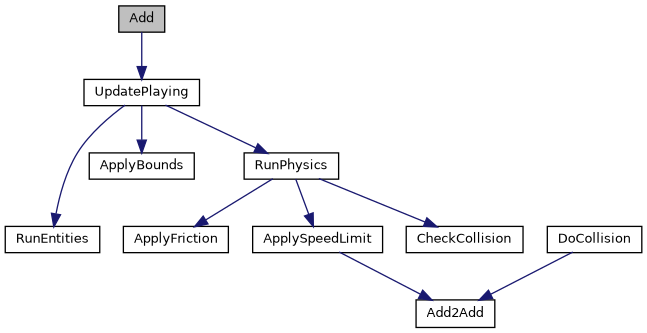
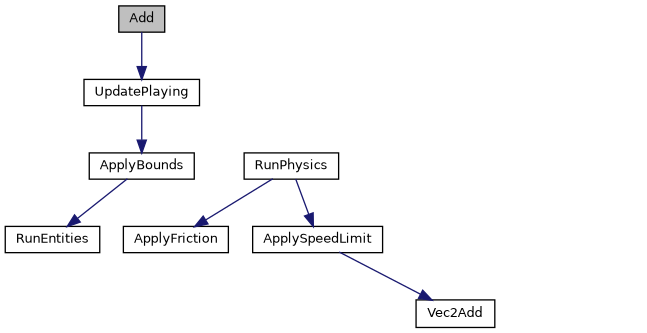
(211, 126) -> none
(78, 152) -> (102, 199)
(465, 240) -> none
(595, 240) -> none
(455, 314) -> (455, 314)
